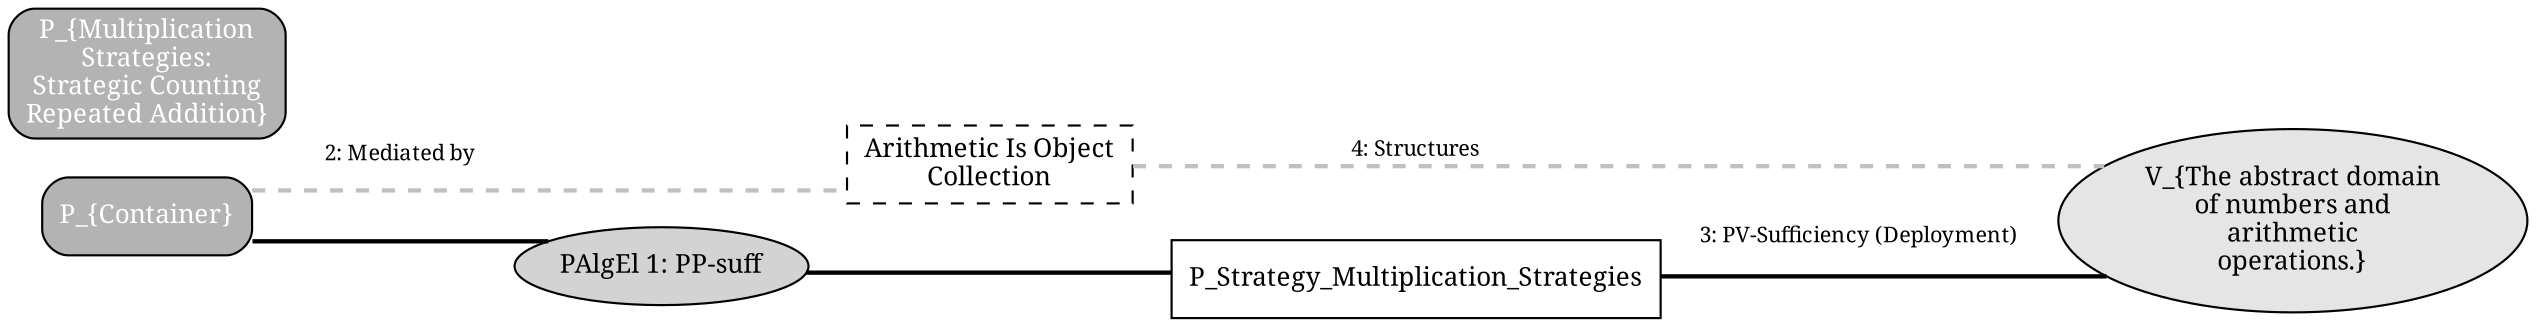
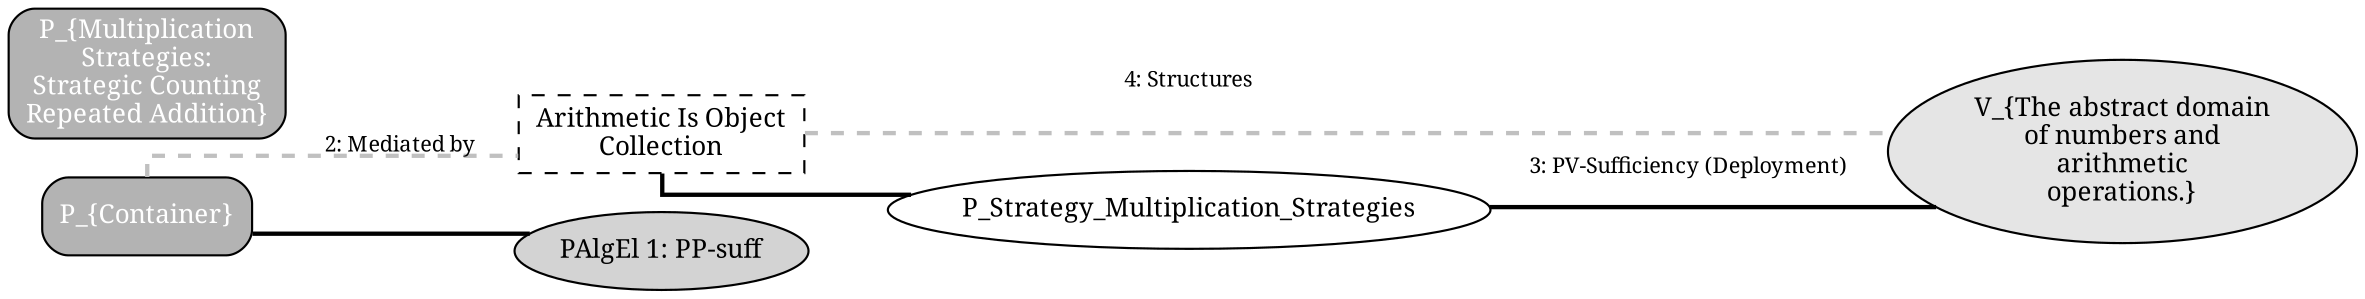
(989, 273) -> (776, 195)
(1416, 279) -> (1189, 210)
